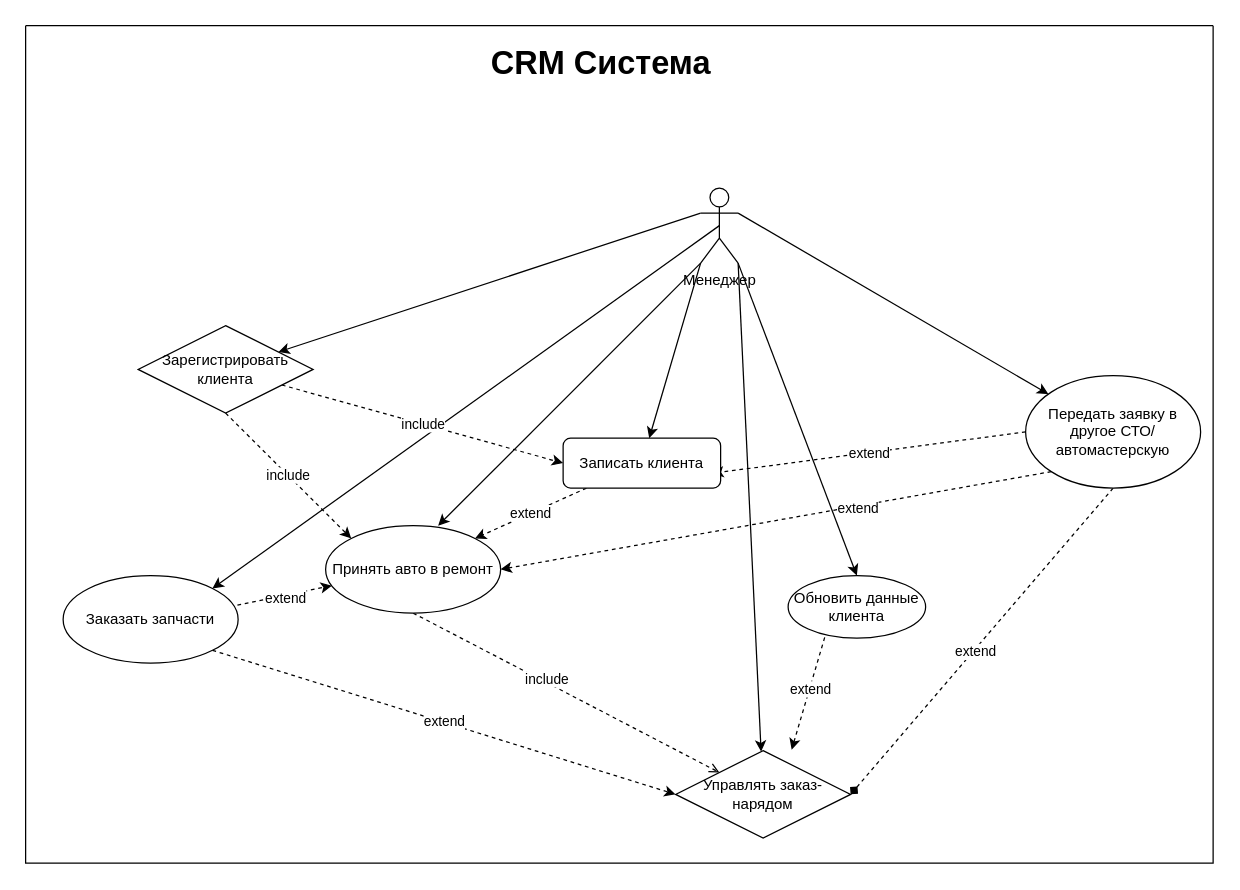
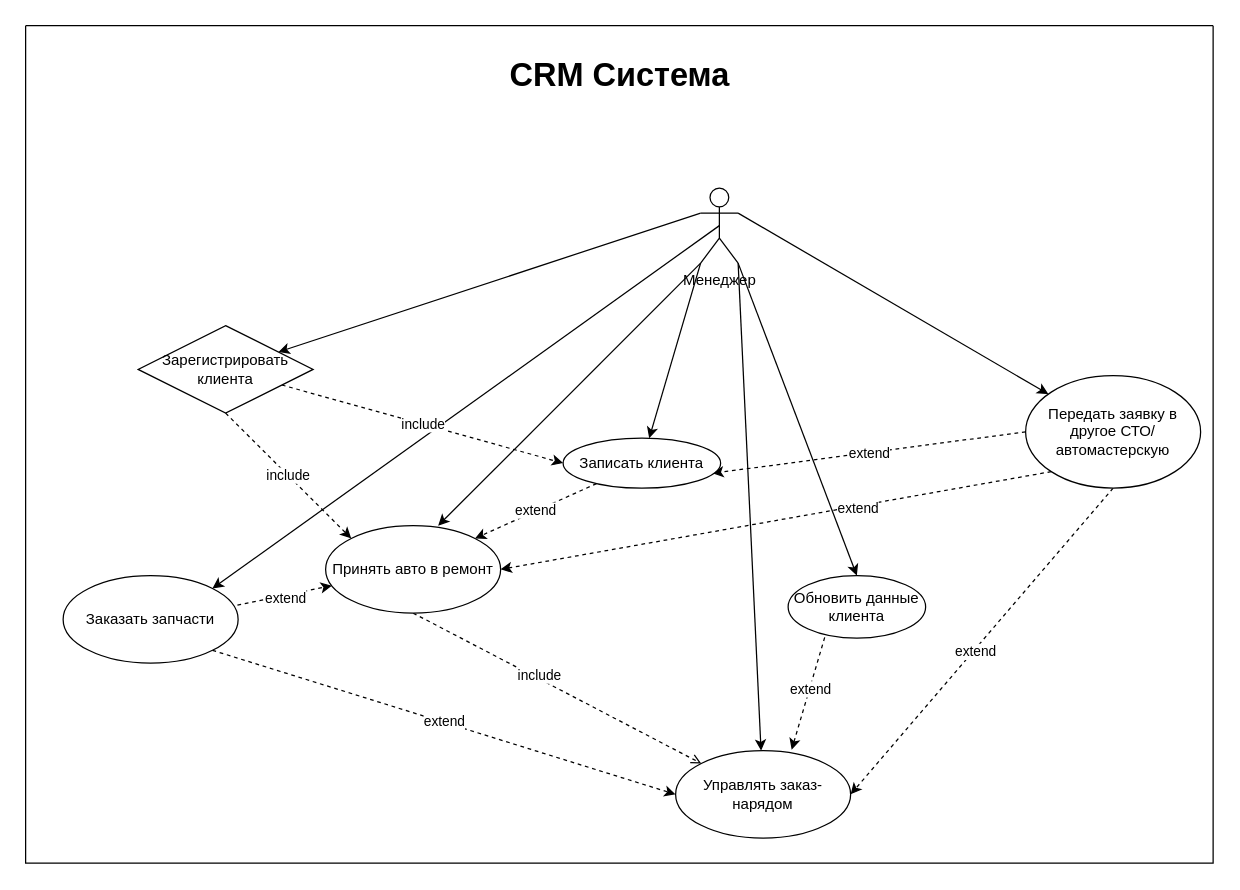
(601, 63) -> (619, 76)
(642, 463) -> (642, 463)
(858, 786) -> (857, 787)
(763, 794) -> (763, 794)
